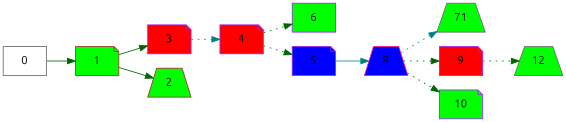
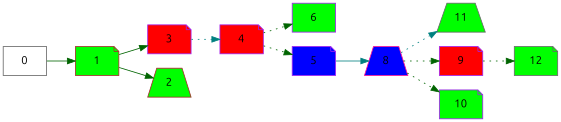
(461, 18) -> (461, 18)
(539, 61) -> (536, 61)
